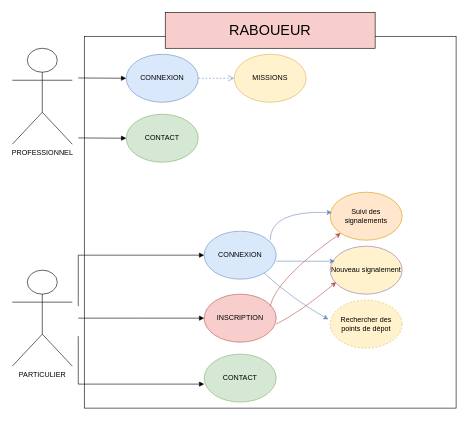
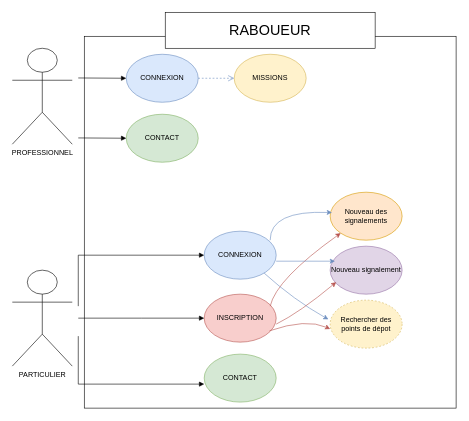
(270, 30) -> (270, 30)
(366, 216) -> (366, 216)
(366, 270) -> (366, 270)
none -> (287, 326)
